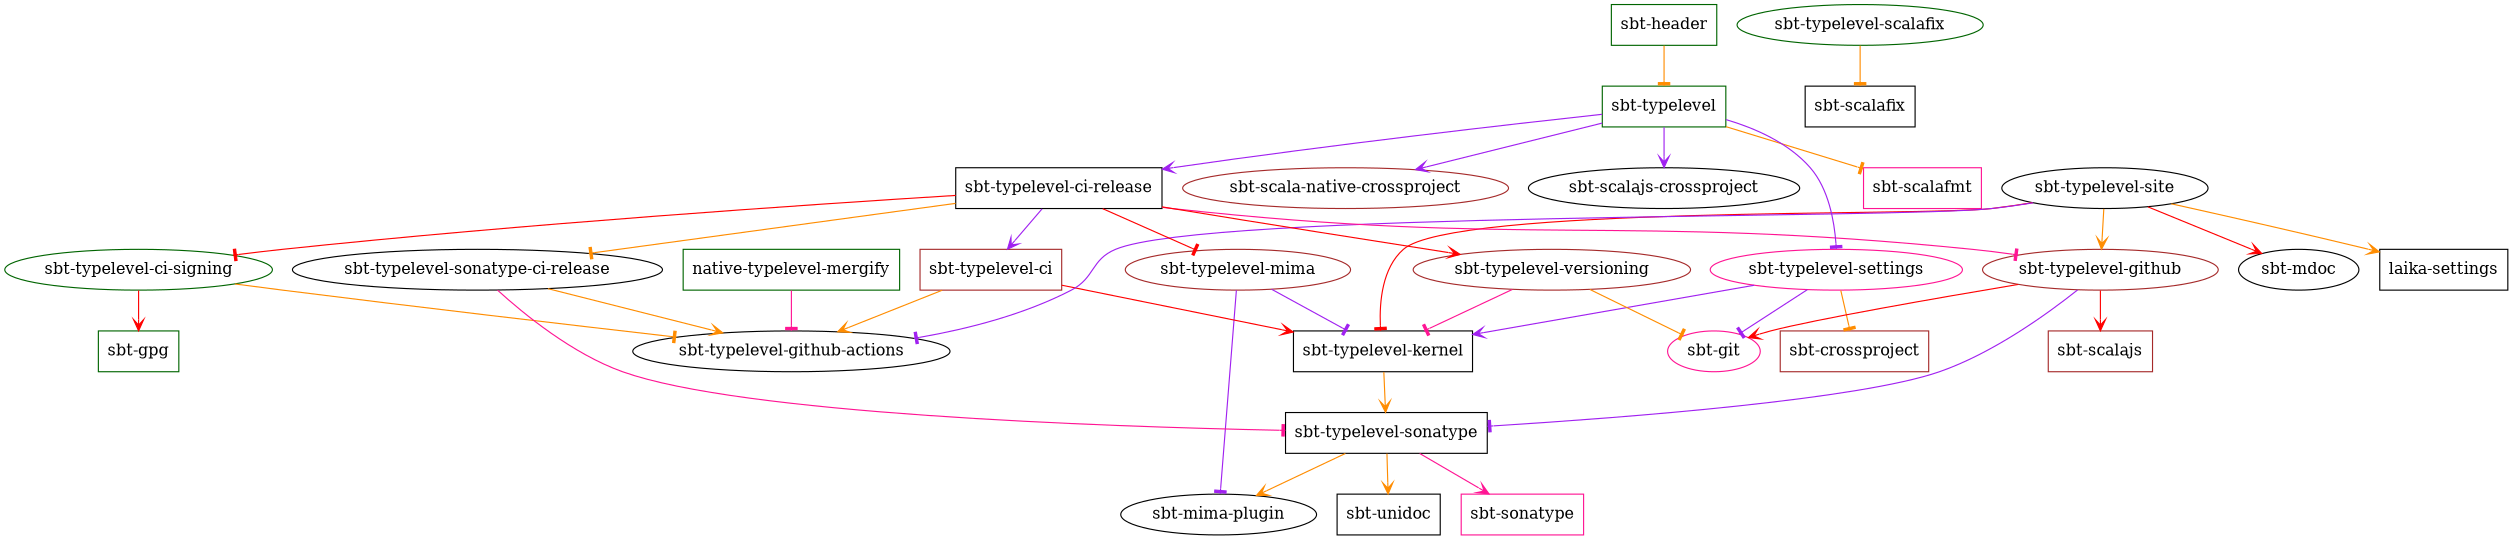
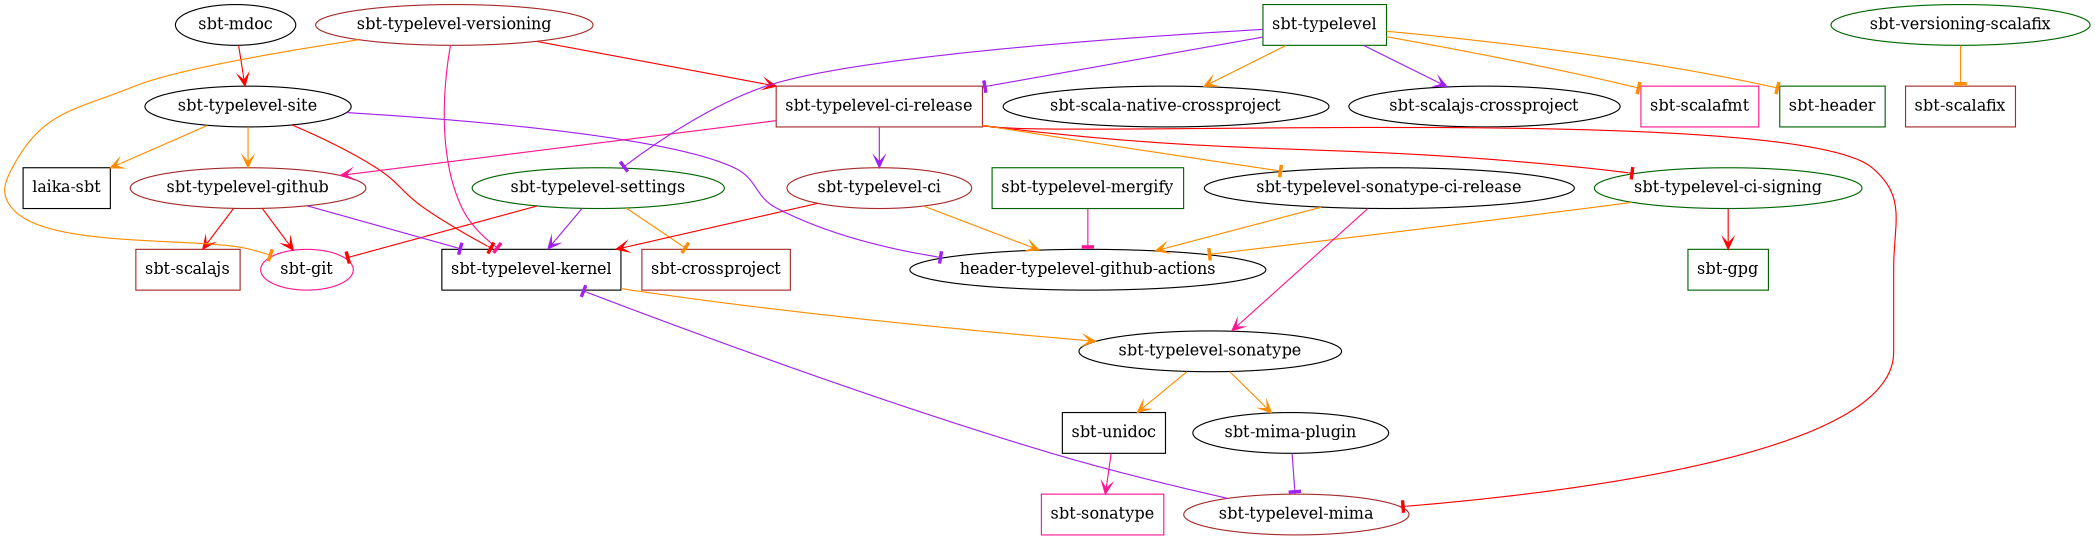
(1860, 25) -> (1961, 25)
(1664, 63) -> (1581, 54)
(1860, 107) -> (1961, 107)
(1388, 139) -> (1126, 62)
(1514, 145) -> (1250, 63)
(1059, 188) -> (879, 107)
(1346, 188) -> (1166, 107)
(2199, 228) -> (242, 67)
(1587, 230) -> (564, 147)
(1327, 233) -> (651, 63)
(791, 270) -> (1088, 188)
(991, 270) -> (879, 188)
(1836, 270) -> (598, 188)
(2444, 270) -> (67, 188)
(1776, 310) -> (444, 231)
(791, 351) -> (1088, 270)
(1229, 389) -> (1293, 471)
(1798, 399) -> (382, 227)
(874, 411) -> (1304, 266)
(1386, 433) -> (1210, 351)
(1449, 471) -> (1110, 462)
